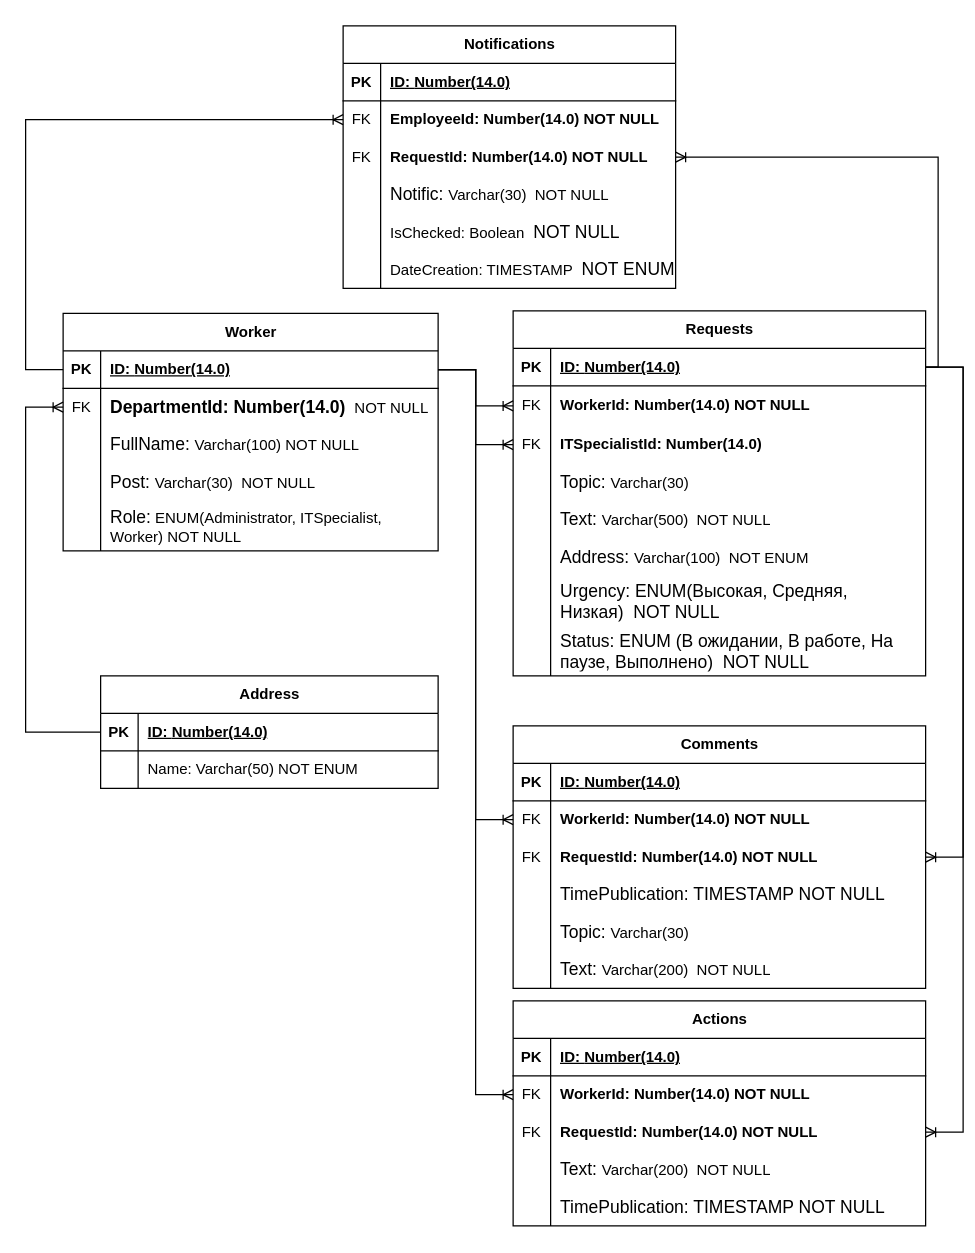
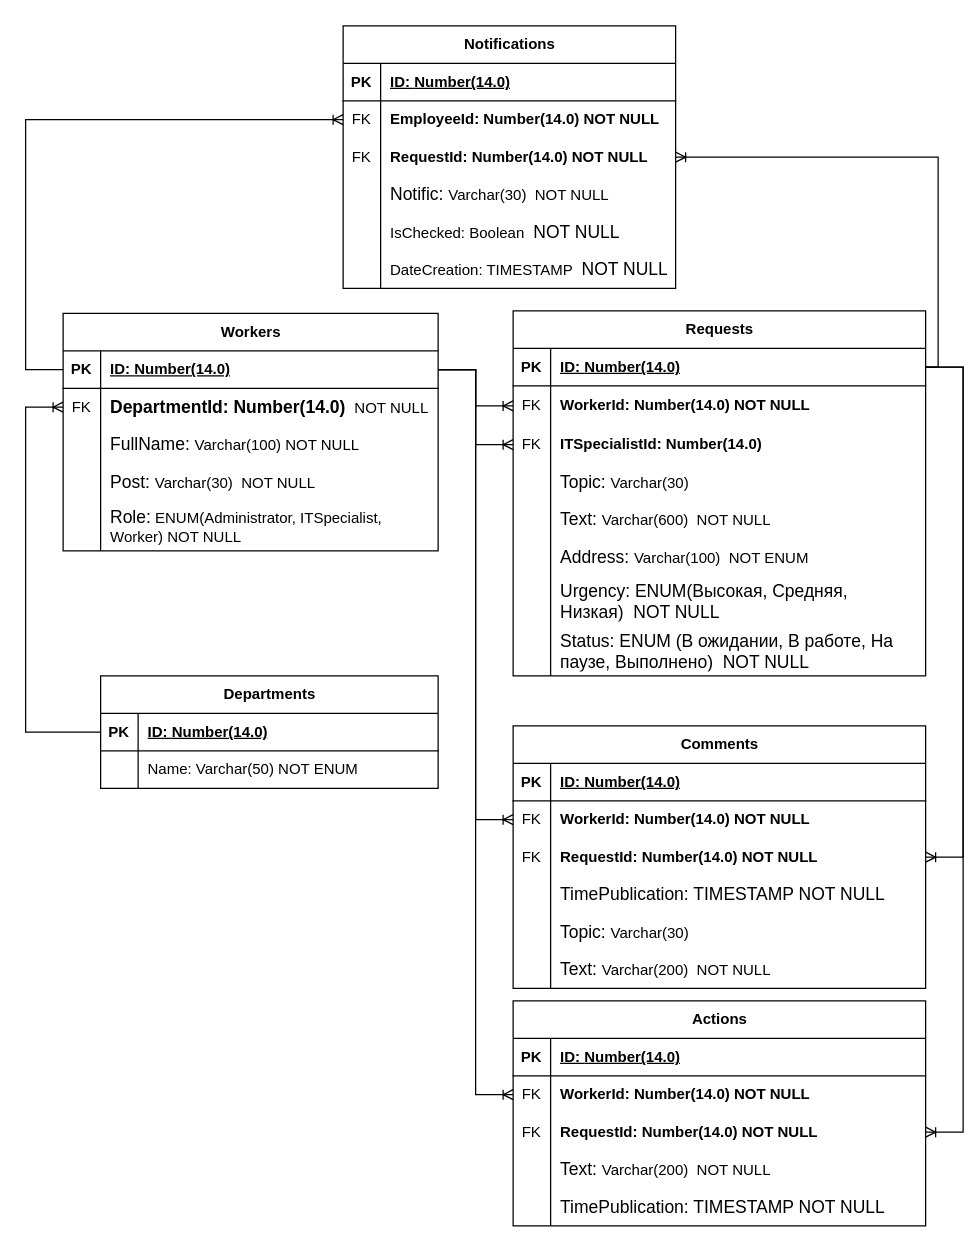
(519, 269) -> (519, 269)
(251, 332) -> (251, 332)
(674, 519) -> (674, 519)
(270, 694) -> (270, 694)
